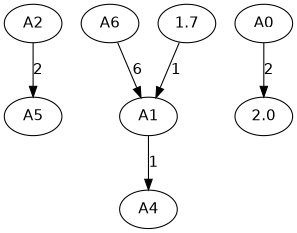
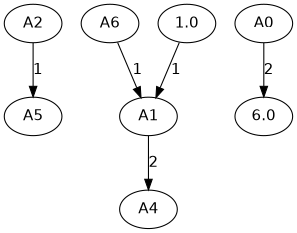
(187, 23) -> (187, 23)
(38, 70) -> (38, 70)
(138, 70) -> (138, 70)
(264, 116) -> (264, 116)
(154, 163) -> (154, 163)
